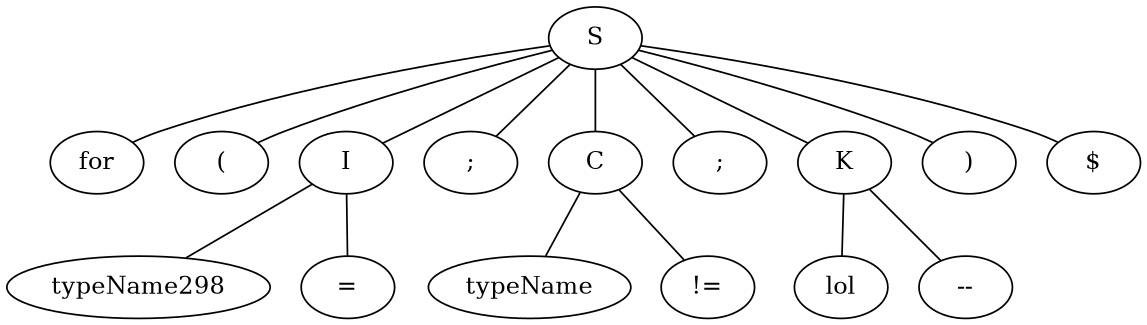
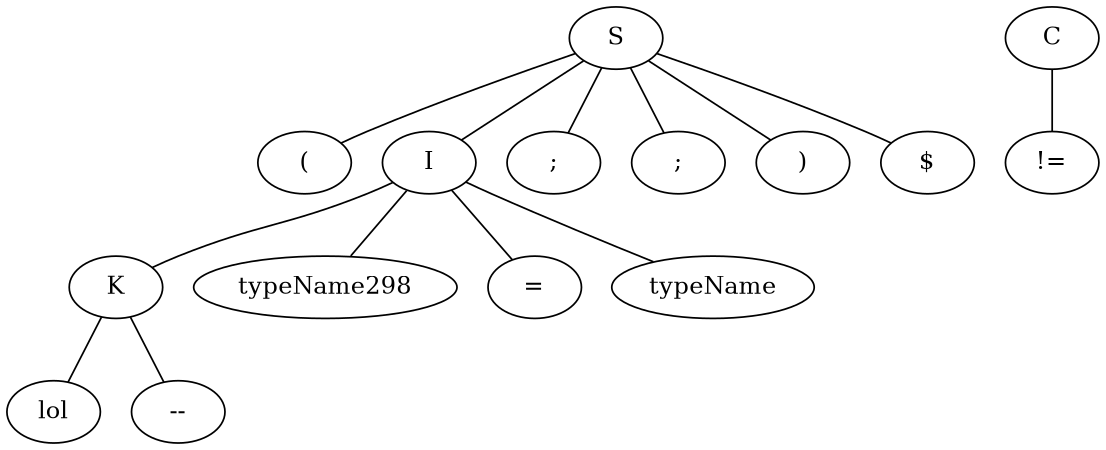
(720, 100) -> (273, 225)
(595, 101) -> none
(97, 163) -> none
(563, 224) -> (559, 223)
